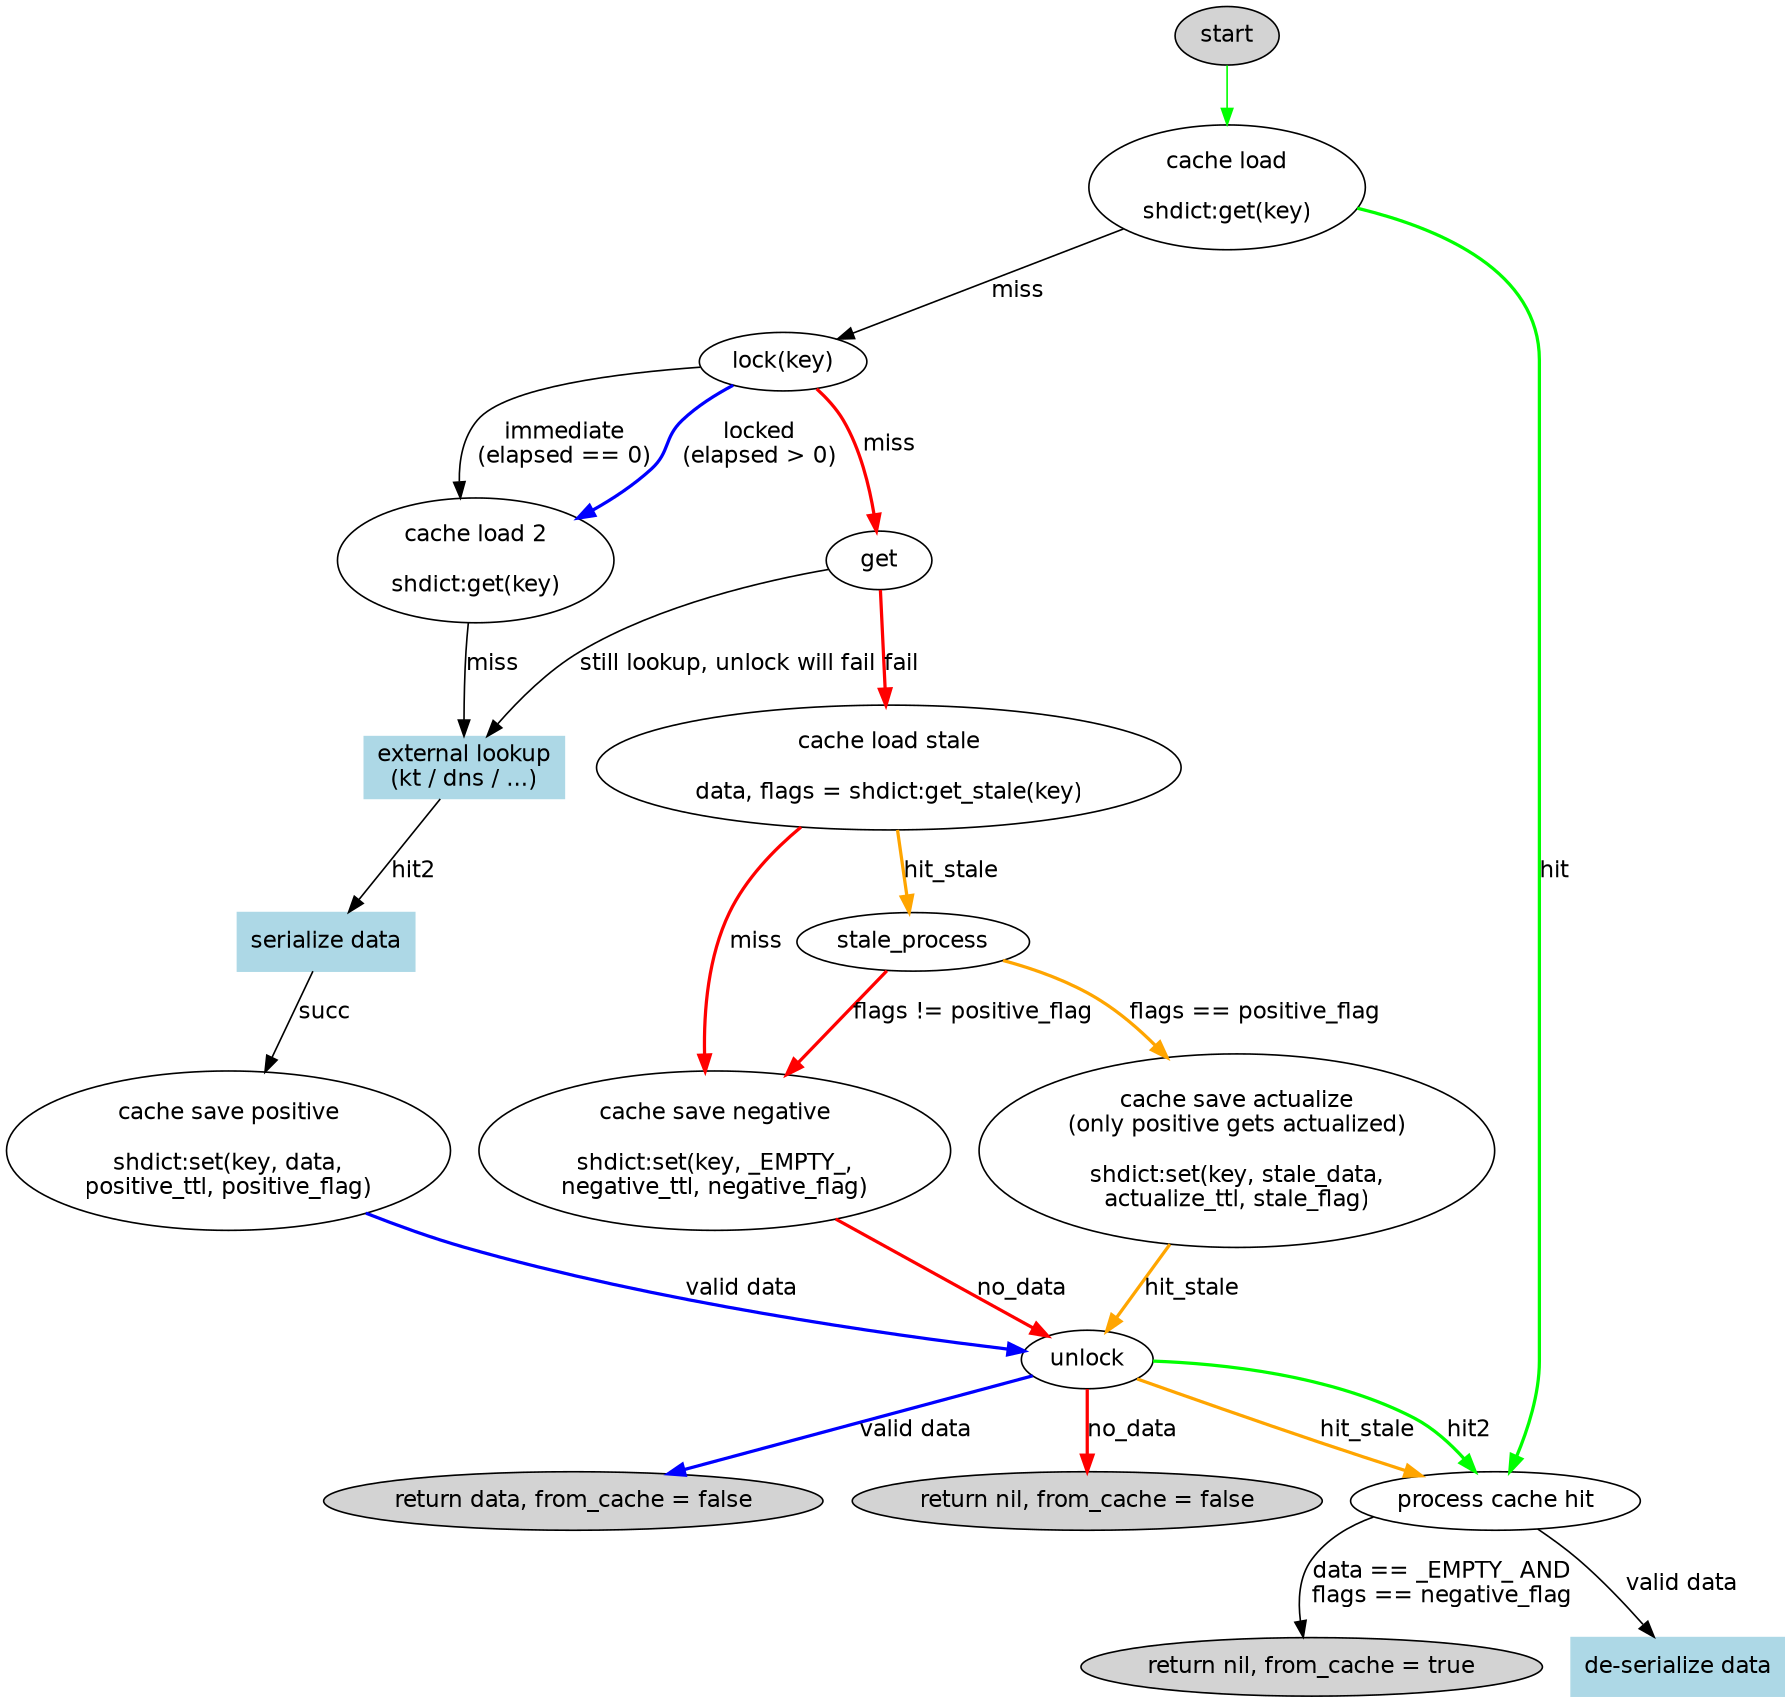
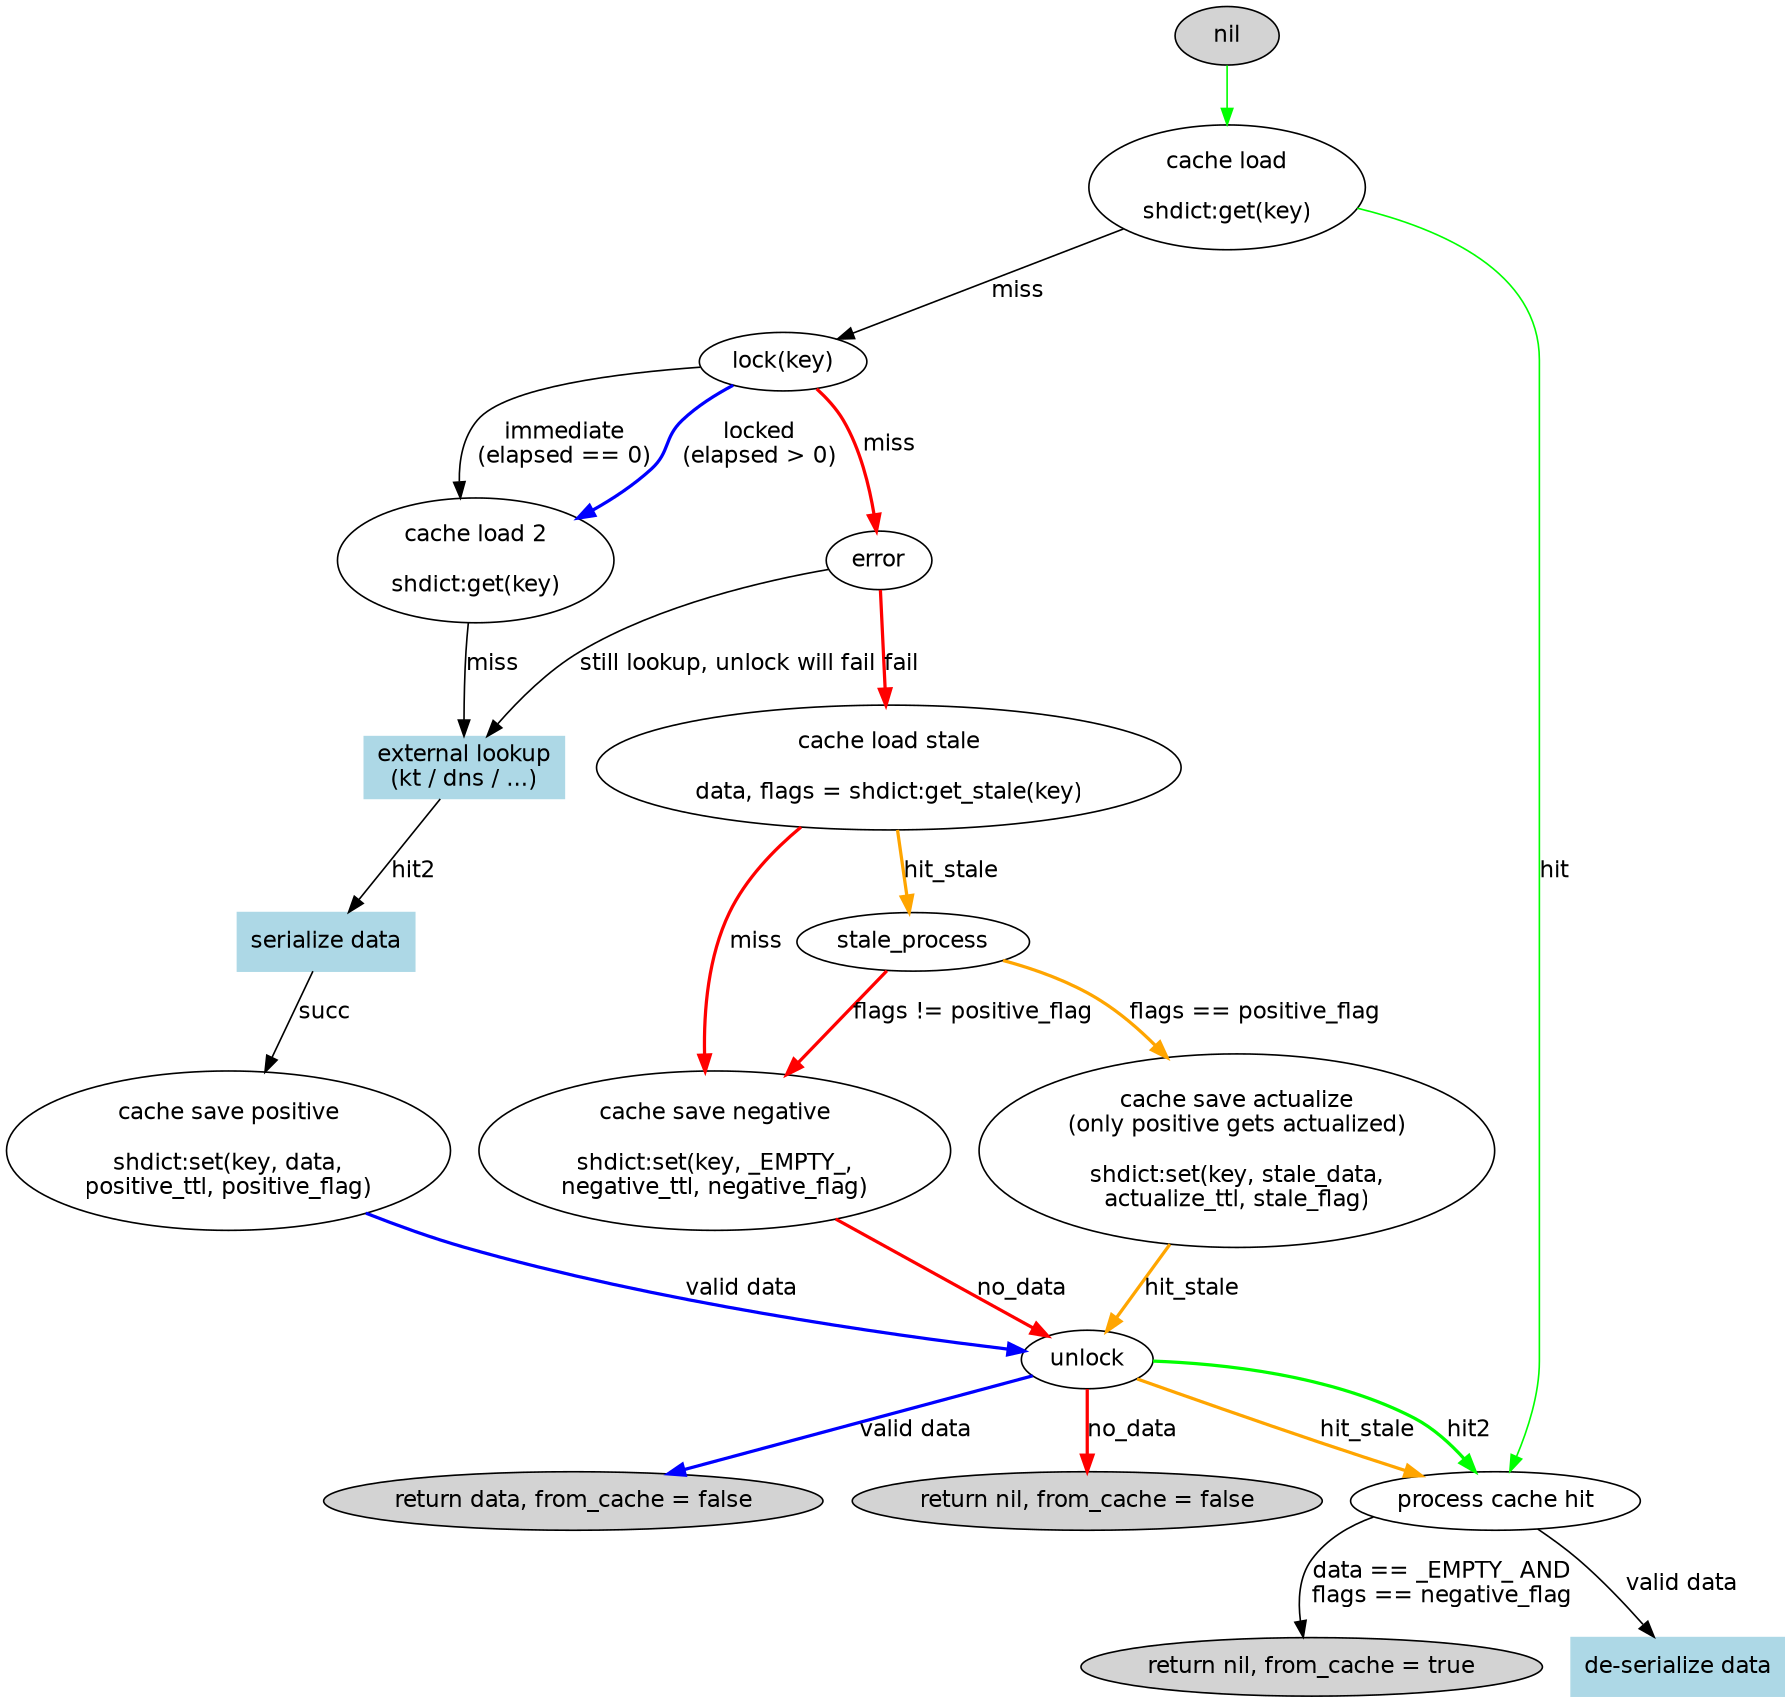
(1227, 36) -> (1227, 36)
(879, 560) -> (879, 560)
(1539, 782) -> (1539, 782)
